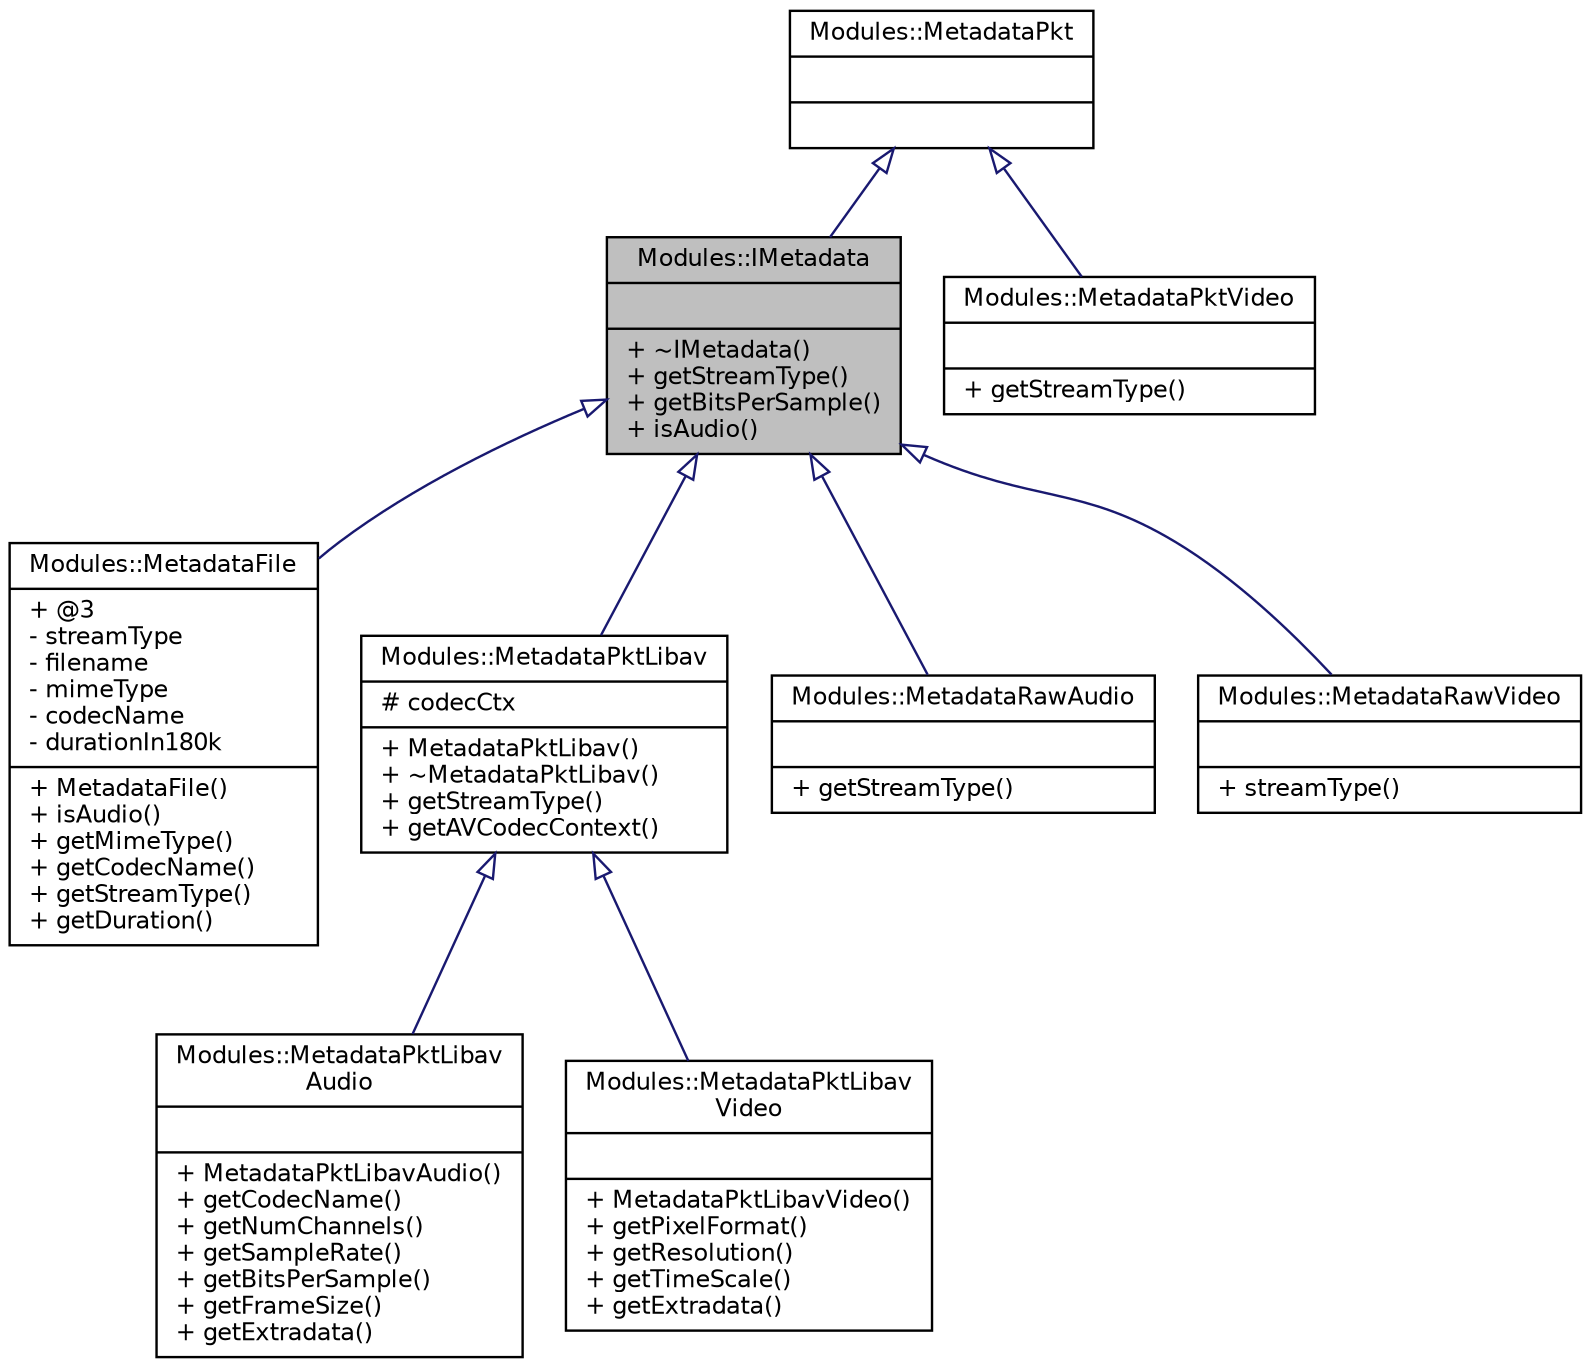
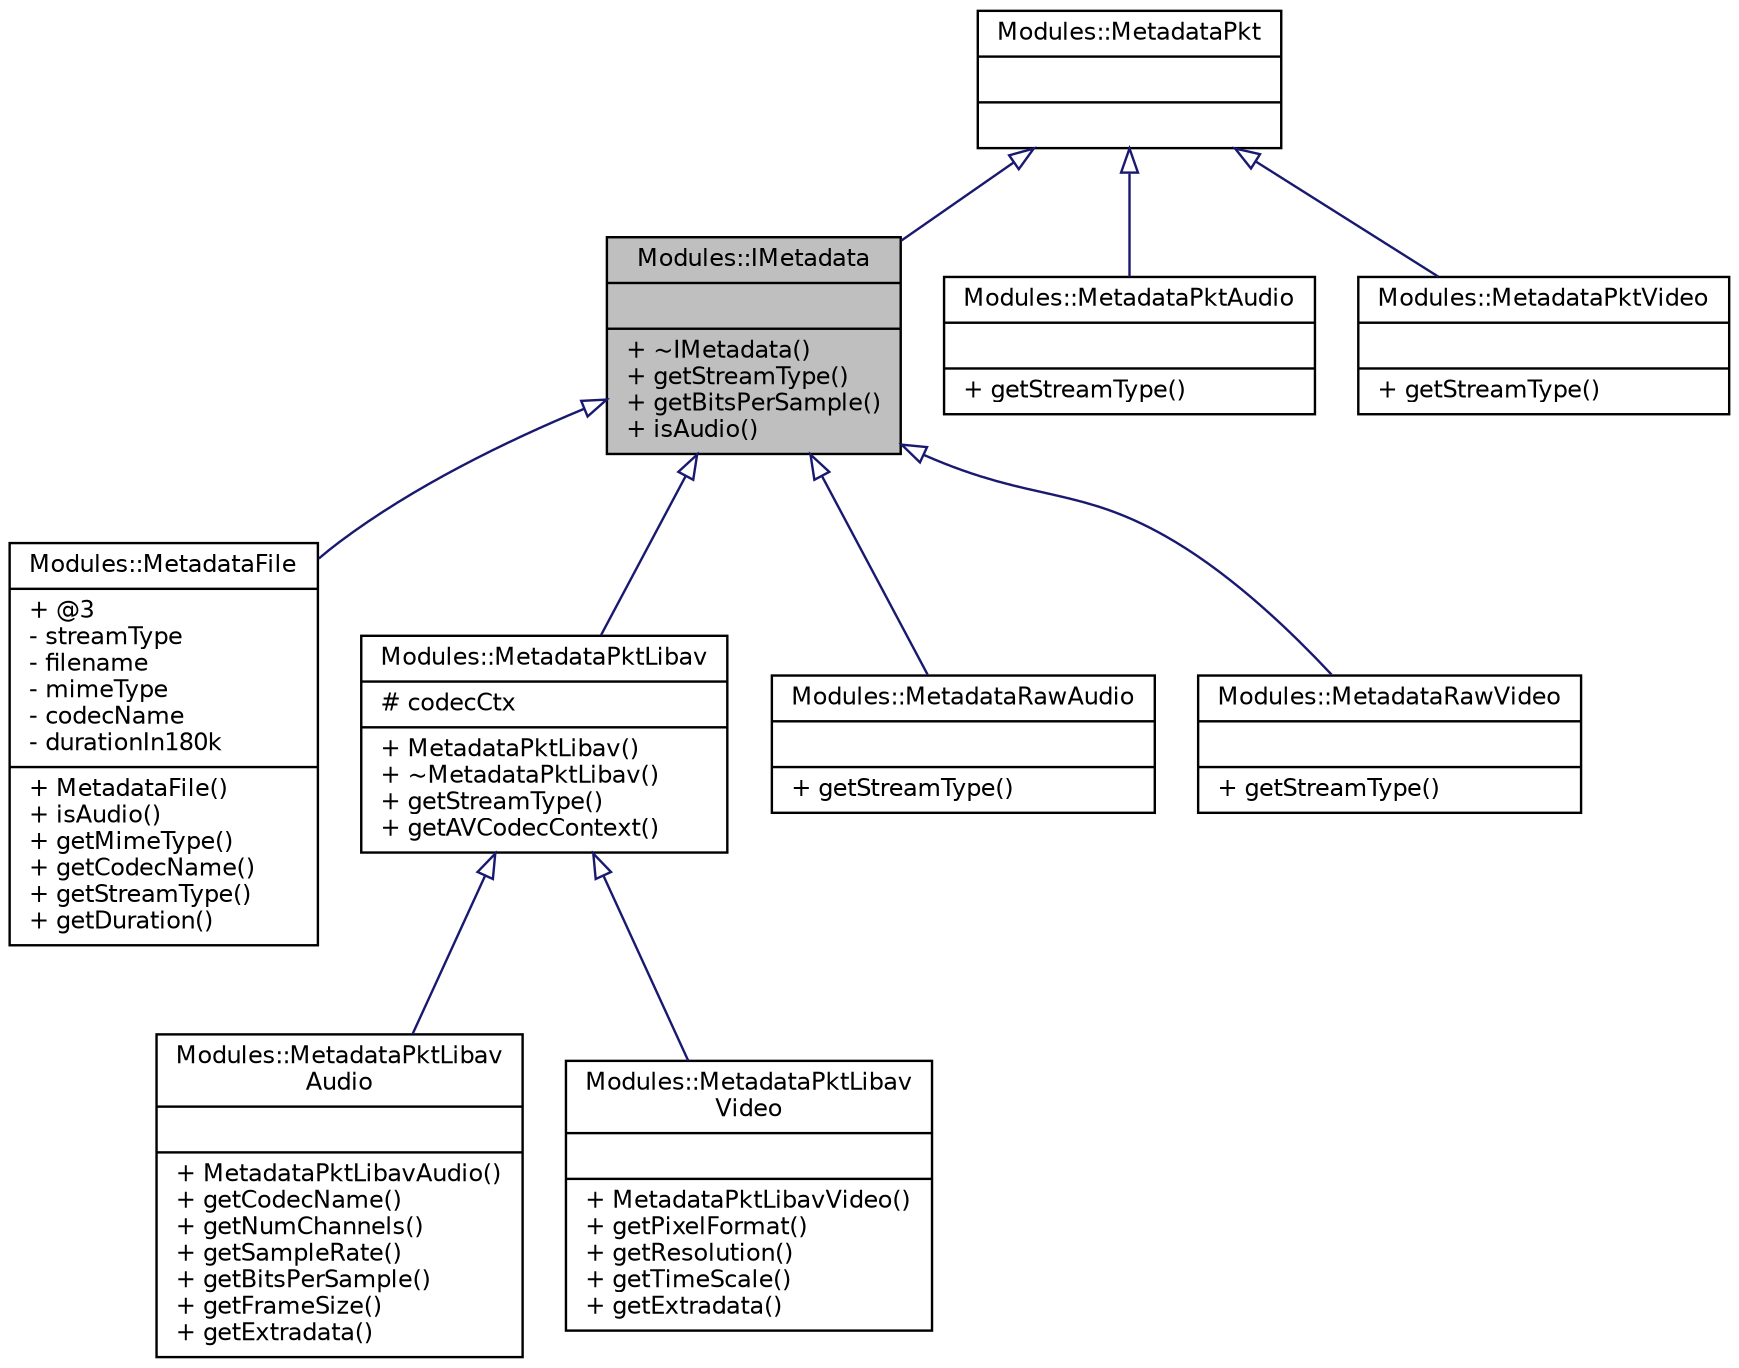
none -> (1130, 346)
(1309, 789) -> (1329, 789)
